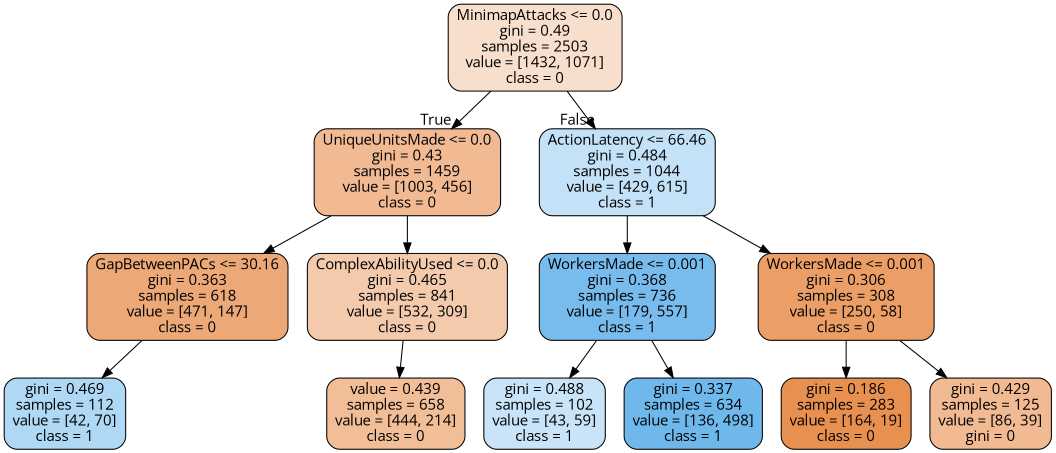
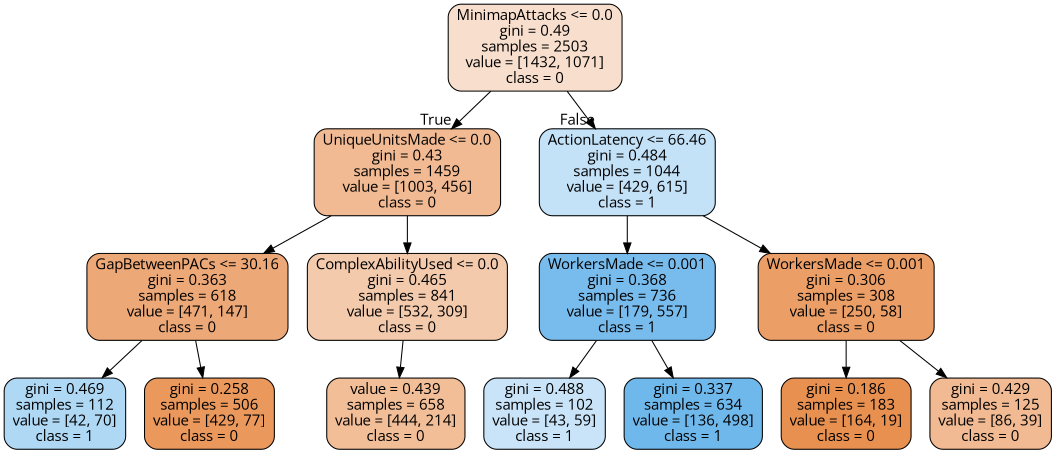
none -> (209, 414)
(846, 414) -> (846, 414)
(991, 414) -> (991, 414)
